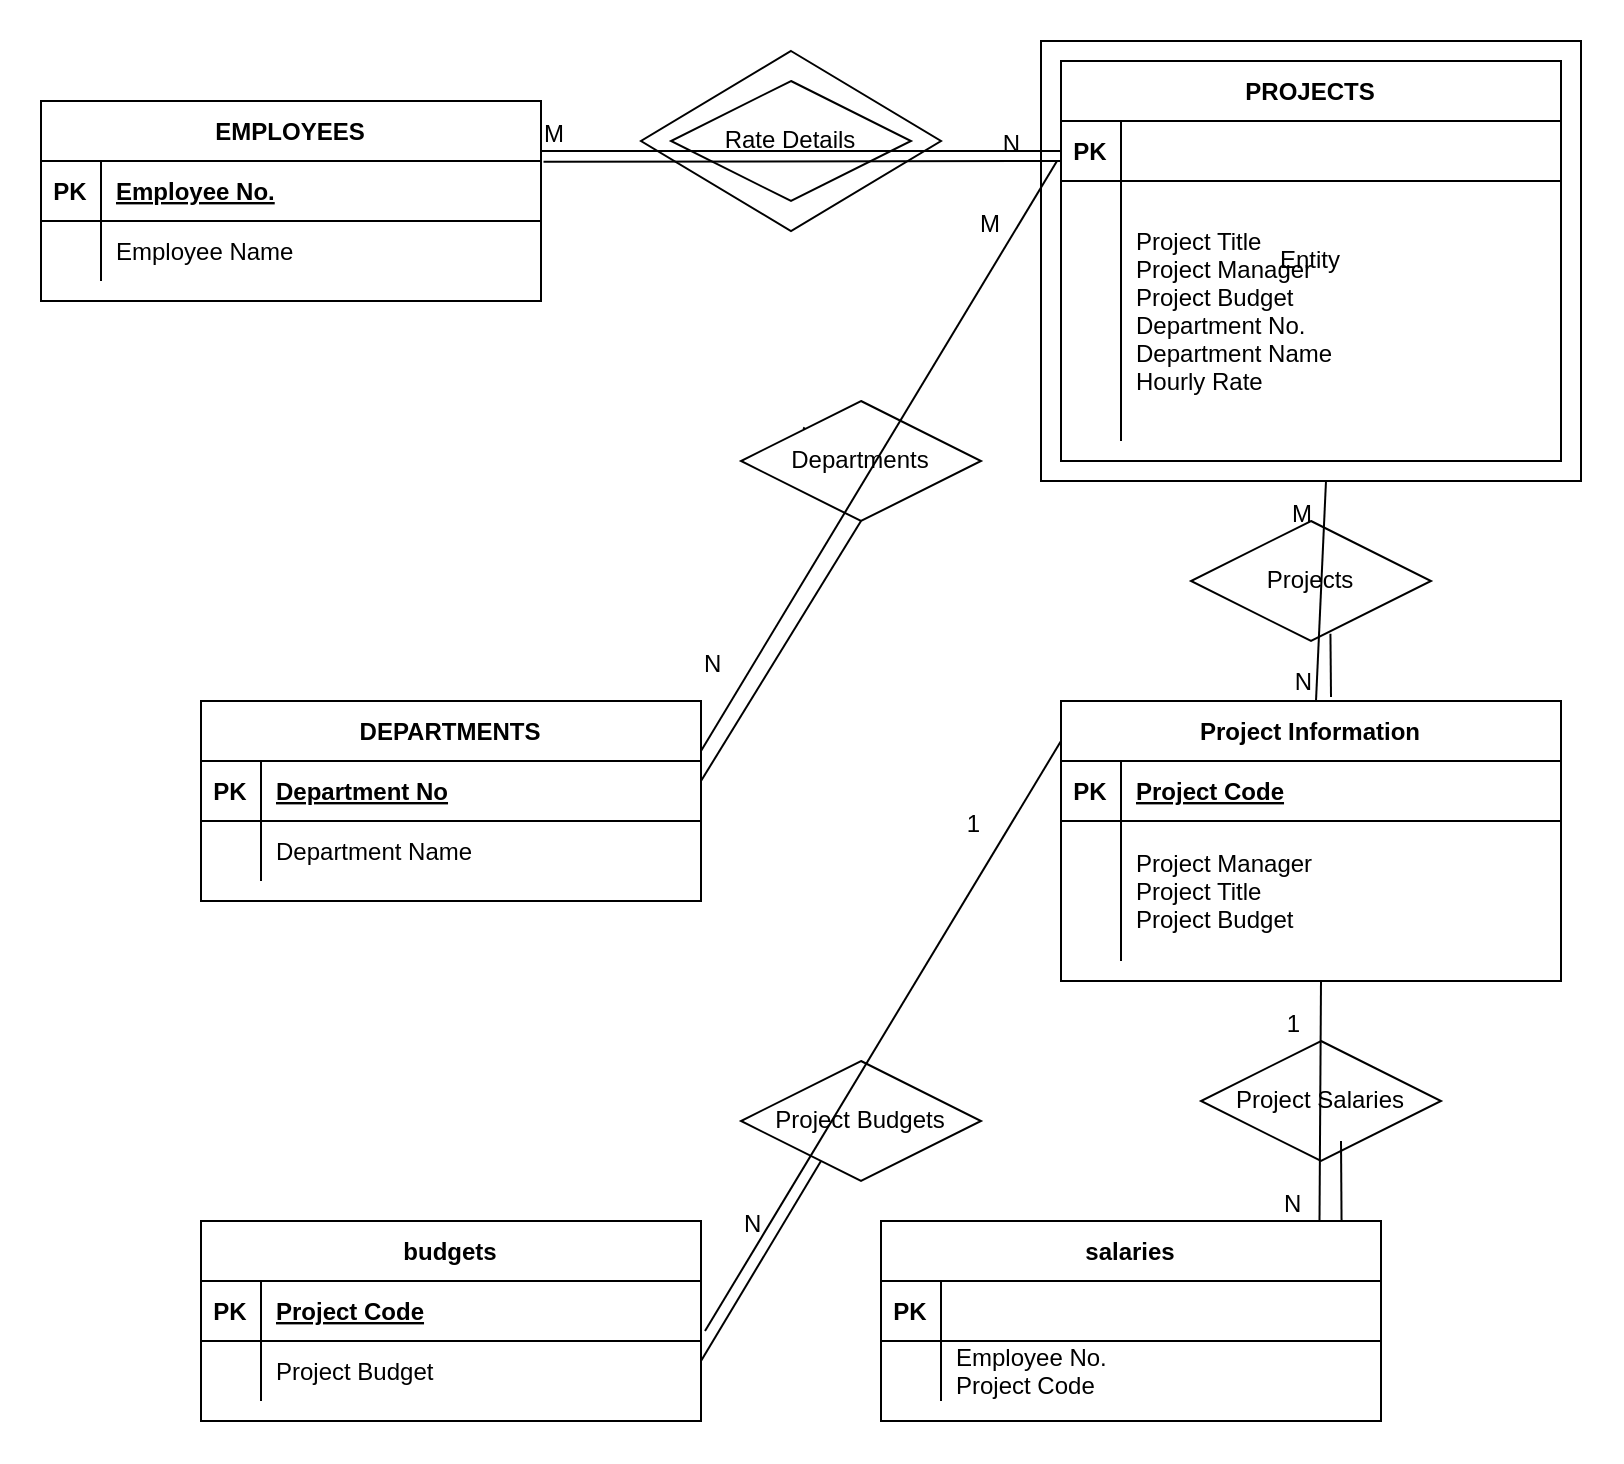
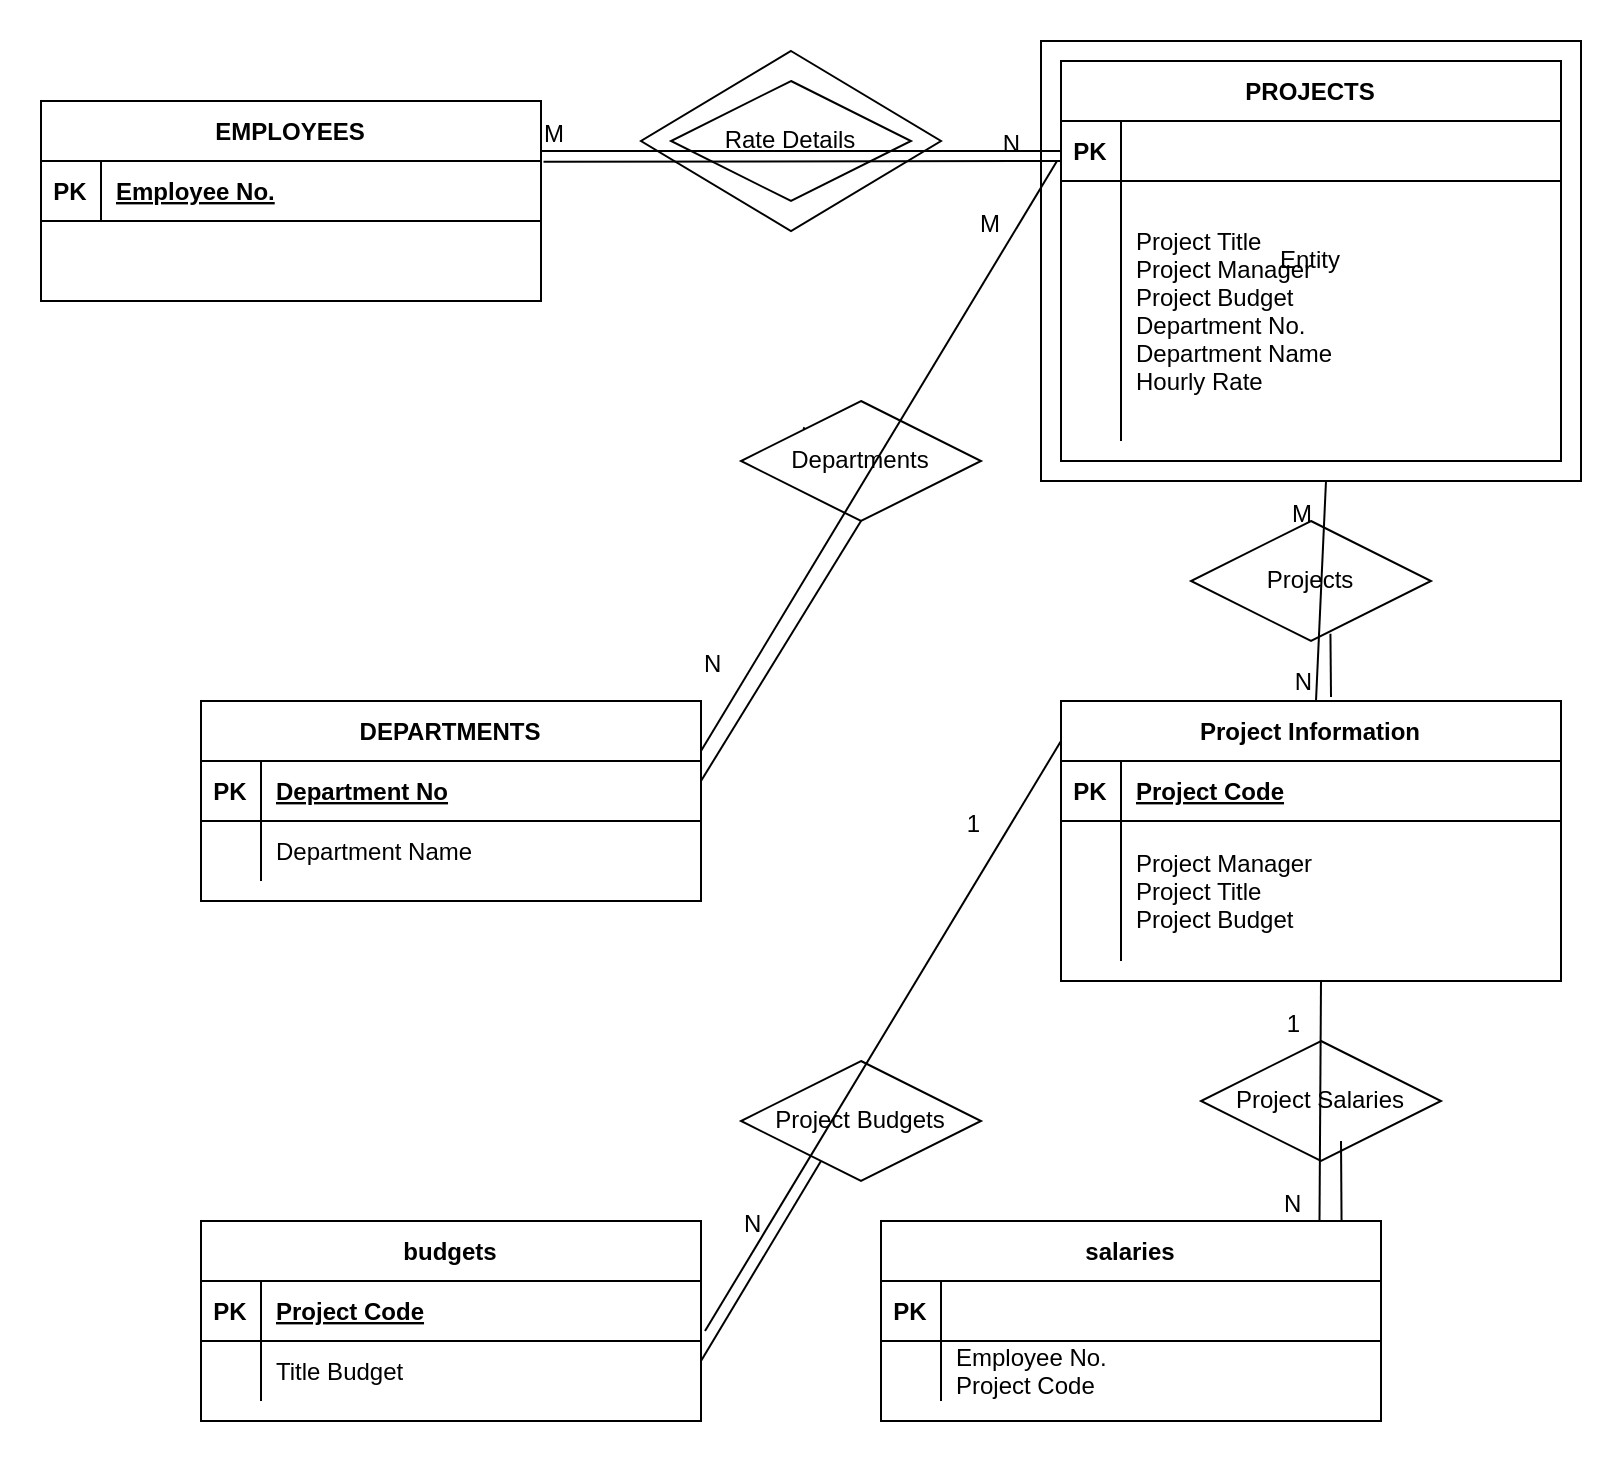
(321, 251) -> none
(367, 1372) -> (347, 1372)
